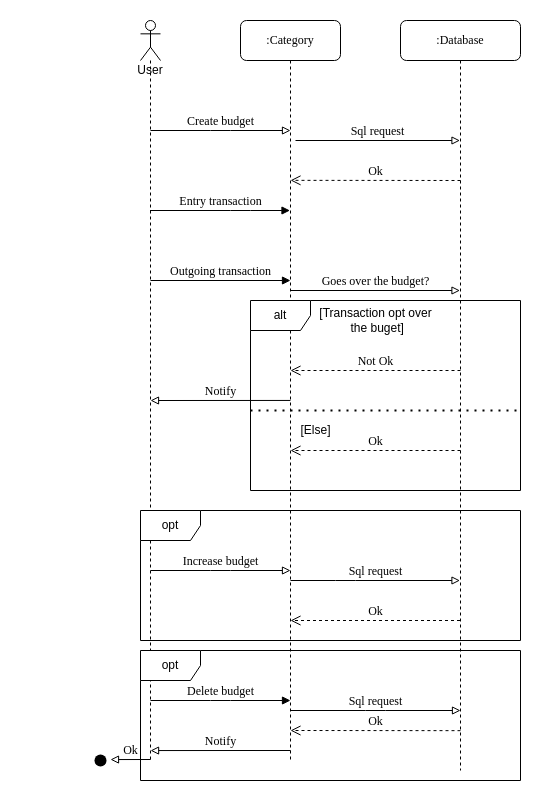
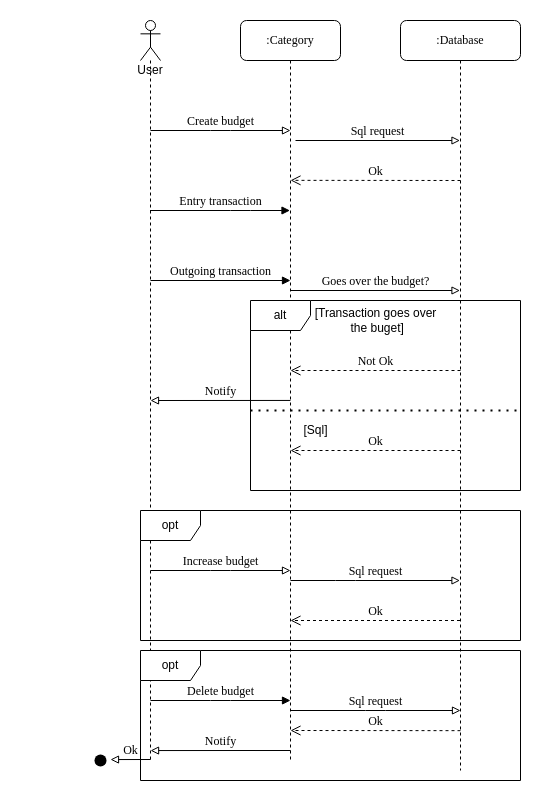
(376, 321) -> (376, 321)
(316, 431) -> (316, 431)
